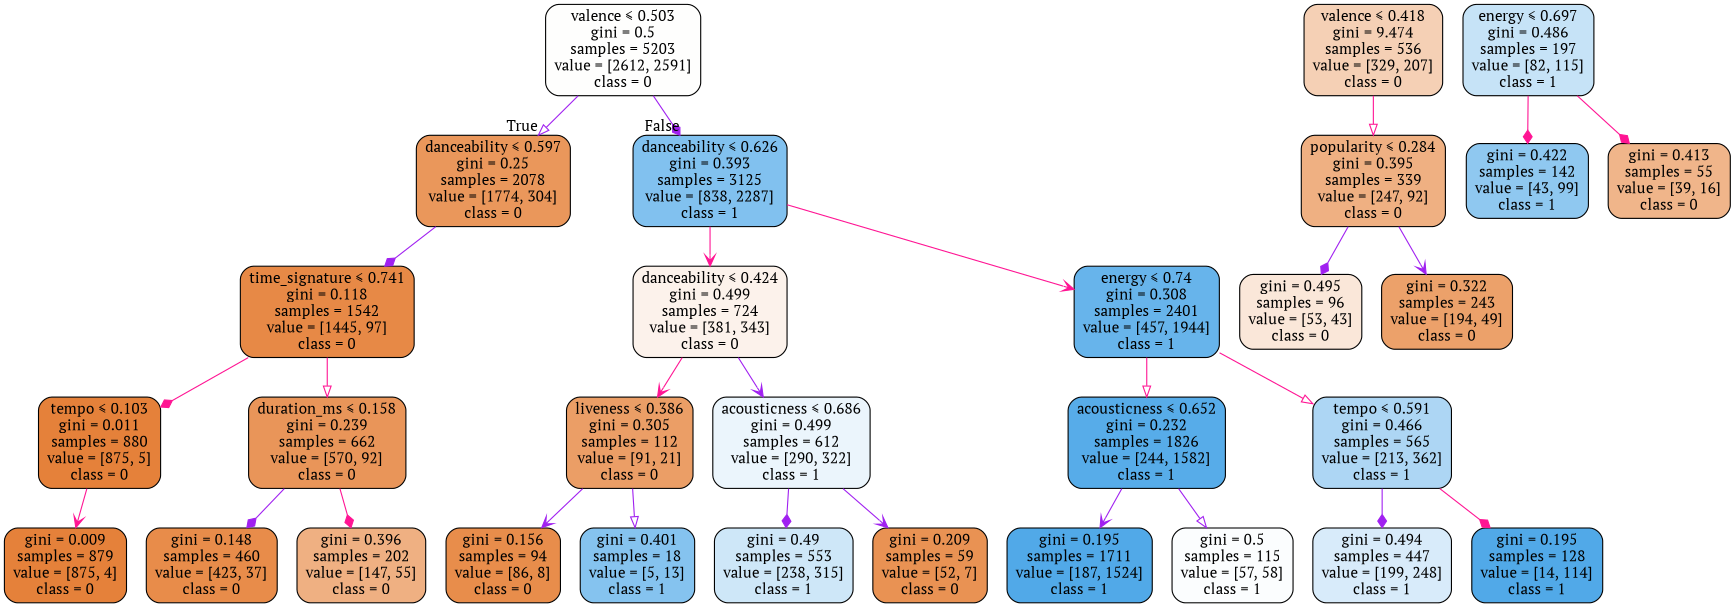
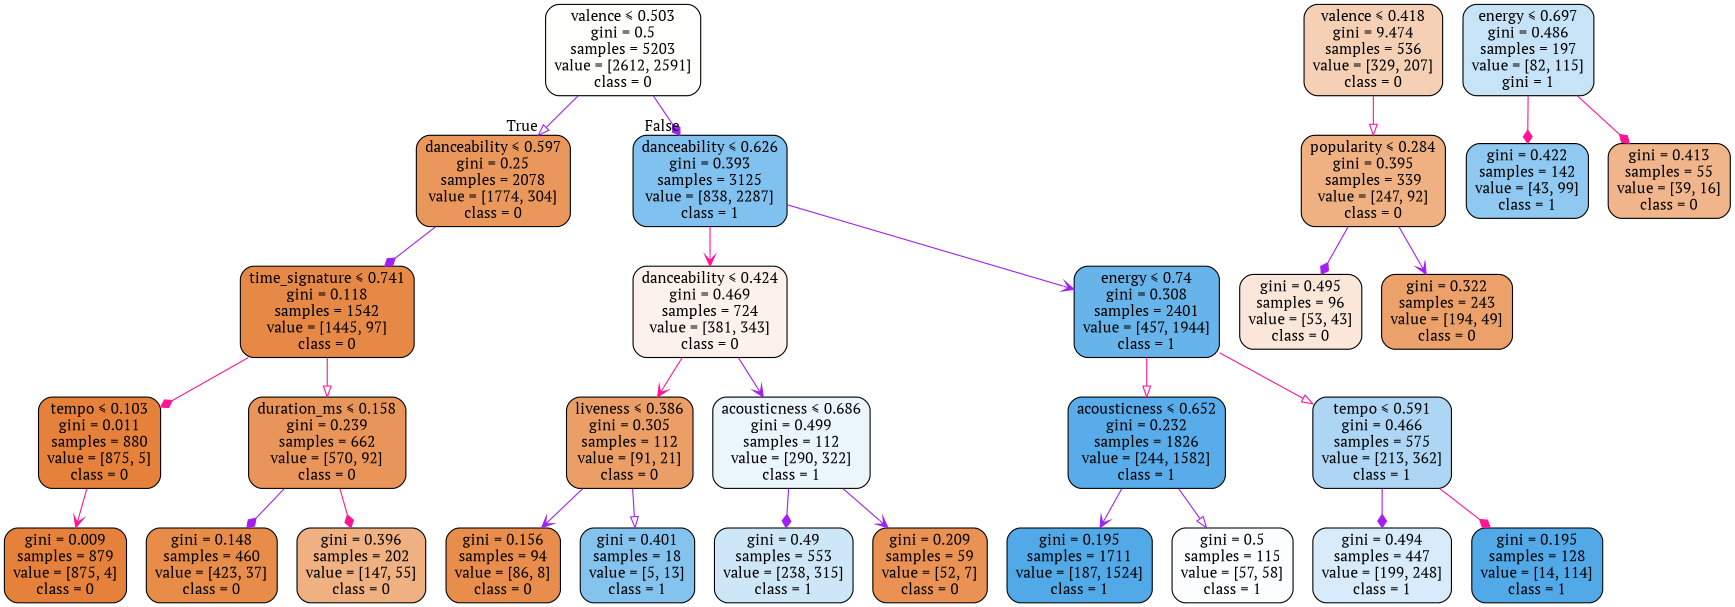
(1528, 82) -> (1528, 82)
(925, 245) -> (925, 245)
(710, 295) -> (710, 295)
(791, 442) -> (791, 442)
(1382, 442) -> (1382, 442)
